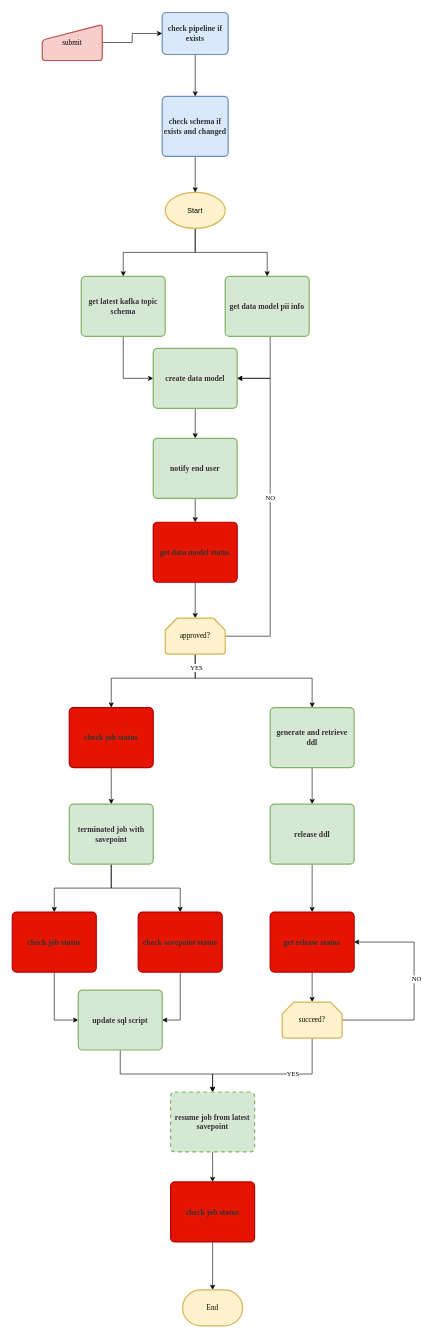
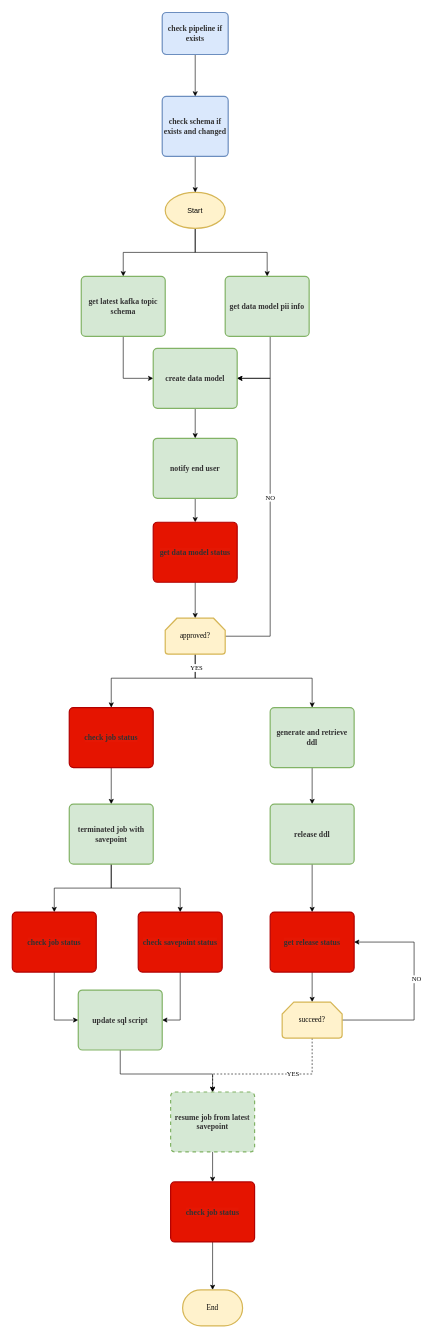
(132, 40) -> none
(72, 42) -> none
(250, 1074) -> (250, 1074)
